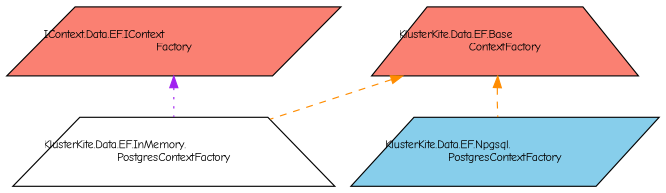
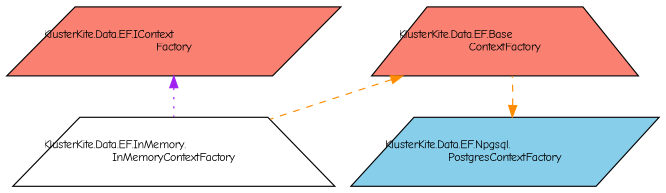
(174, 41) -> (174, 41)
(497, 102) -> (513, 91)
(174, 152) -> (174, 152)
